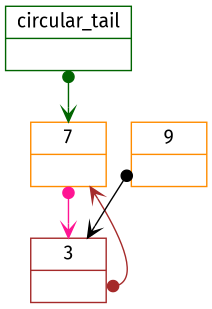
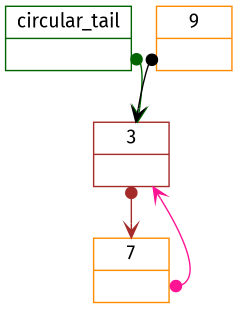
(68, 95) -> (142, 86)
